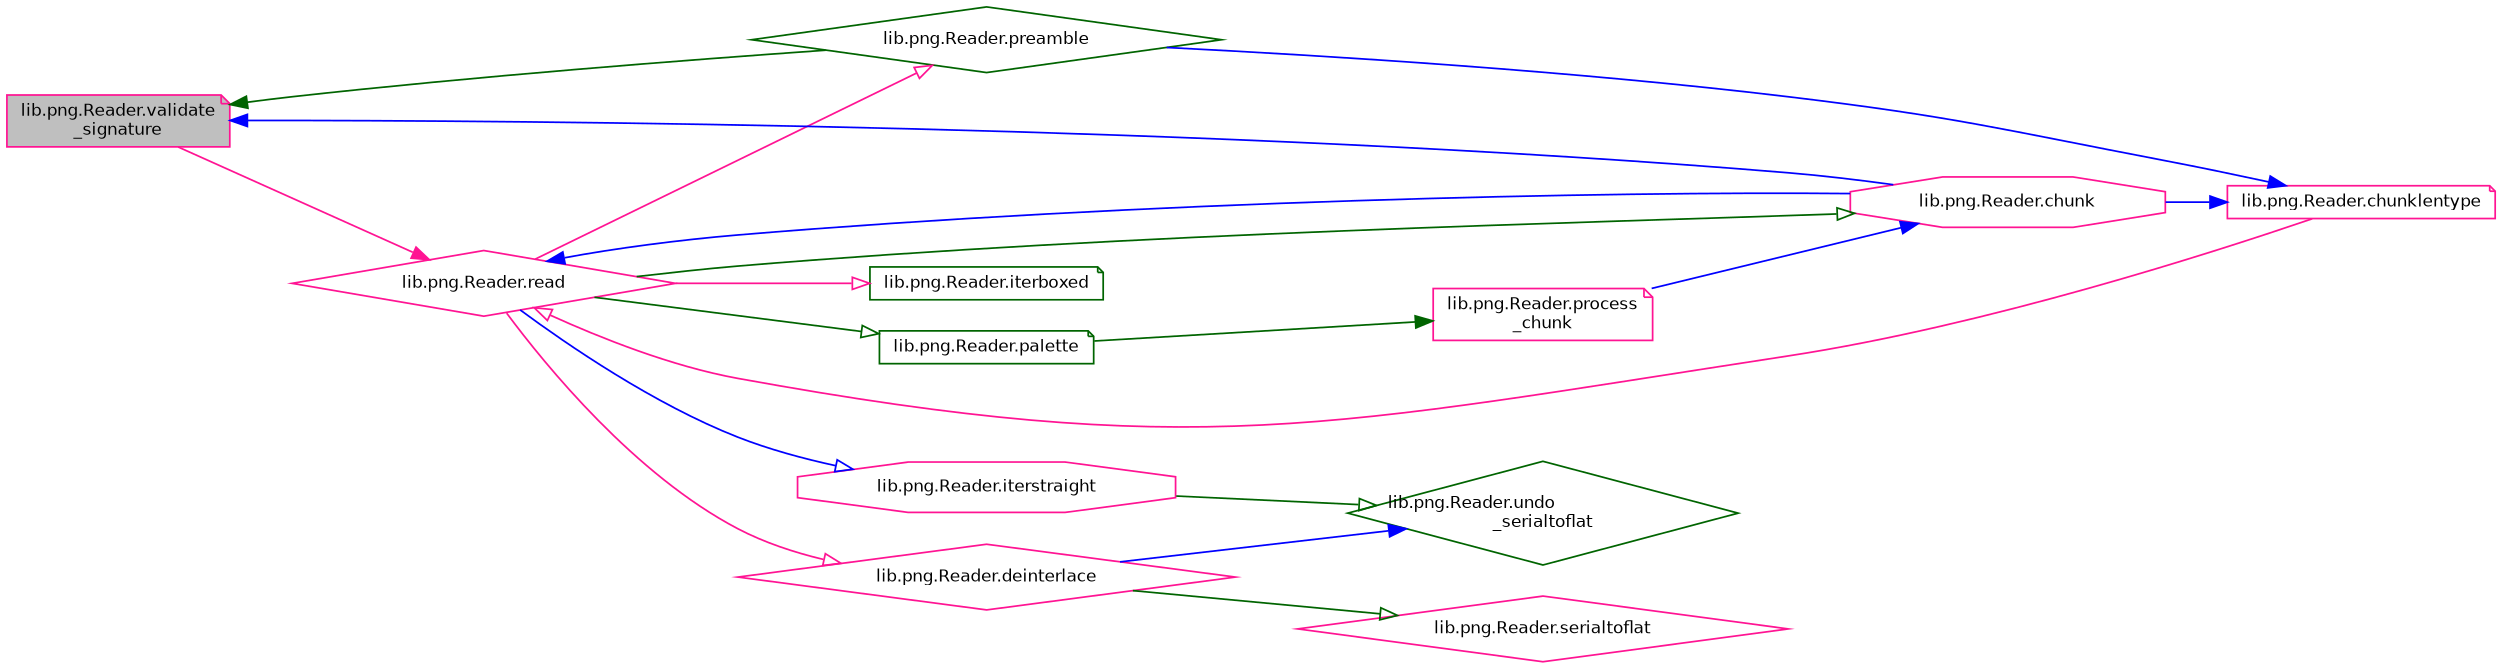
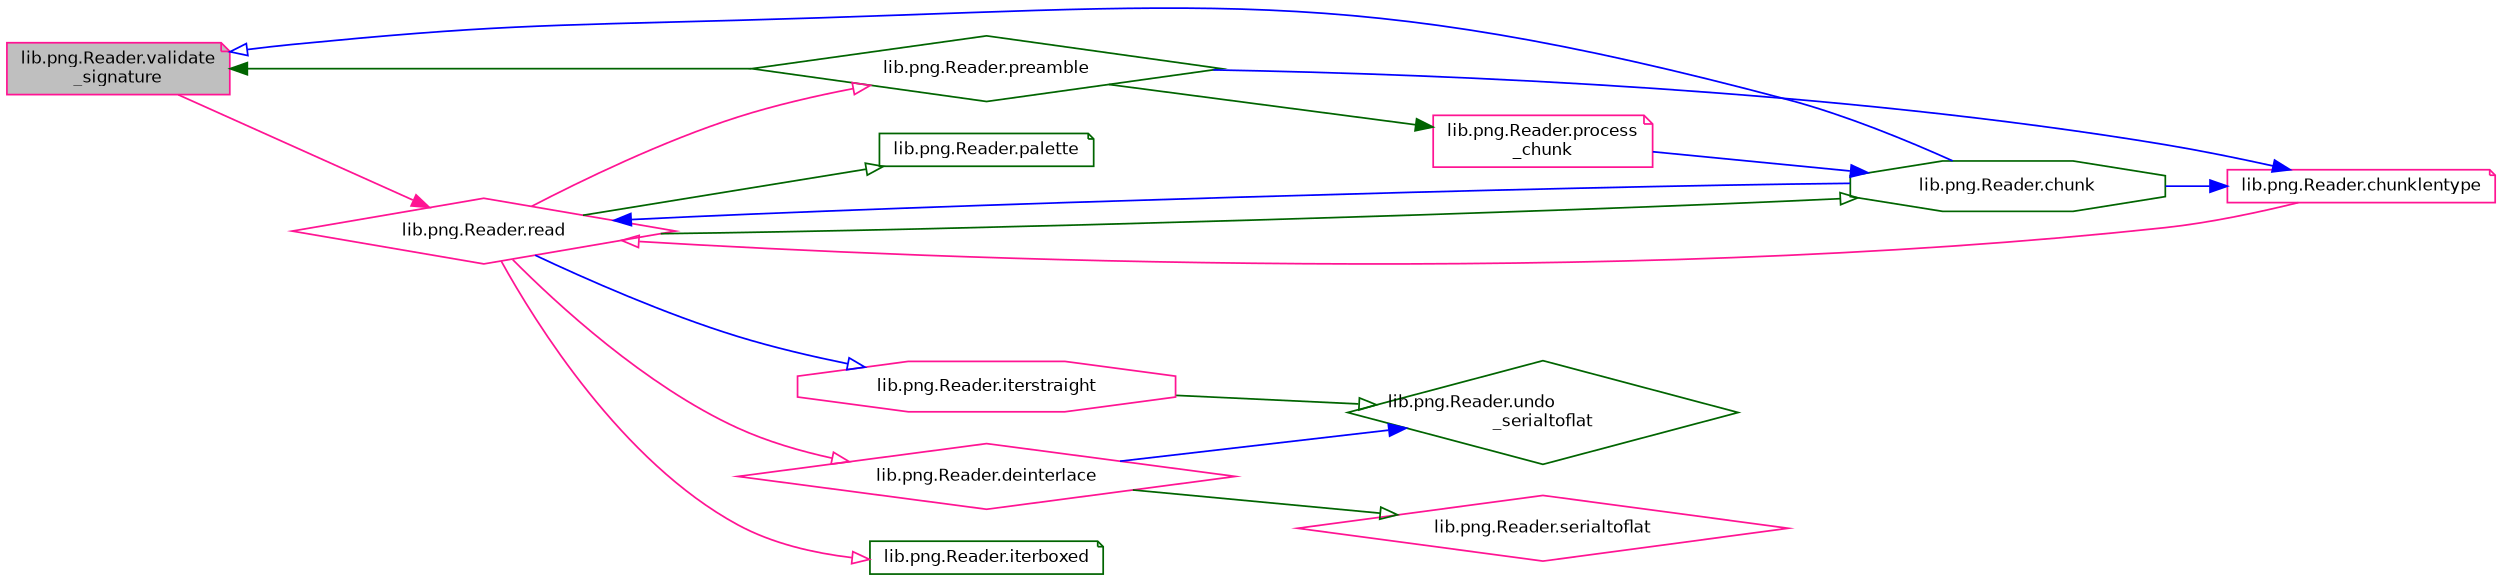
(1071, 134) -> (1109, 9)
(2008, 202) -> (2008, 186)
(1255, 331) -> (1262, 105)
